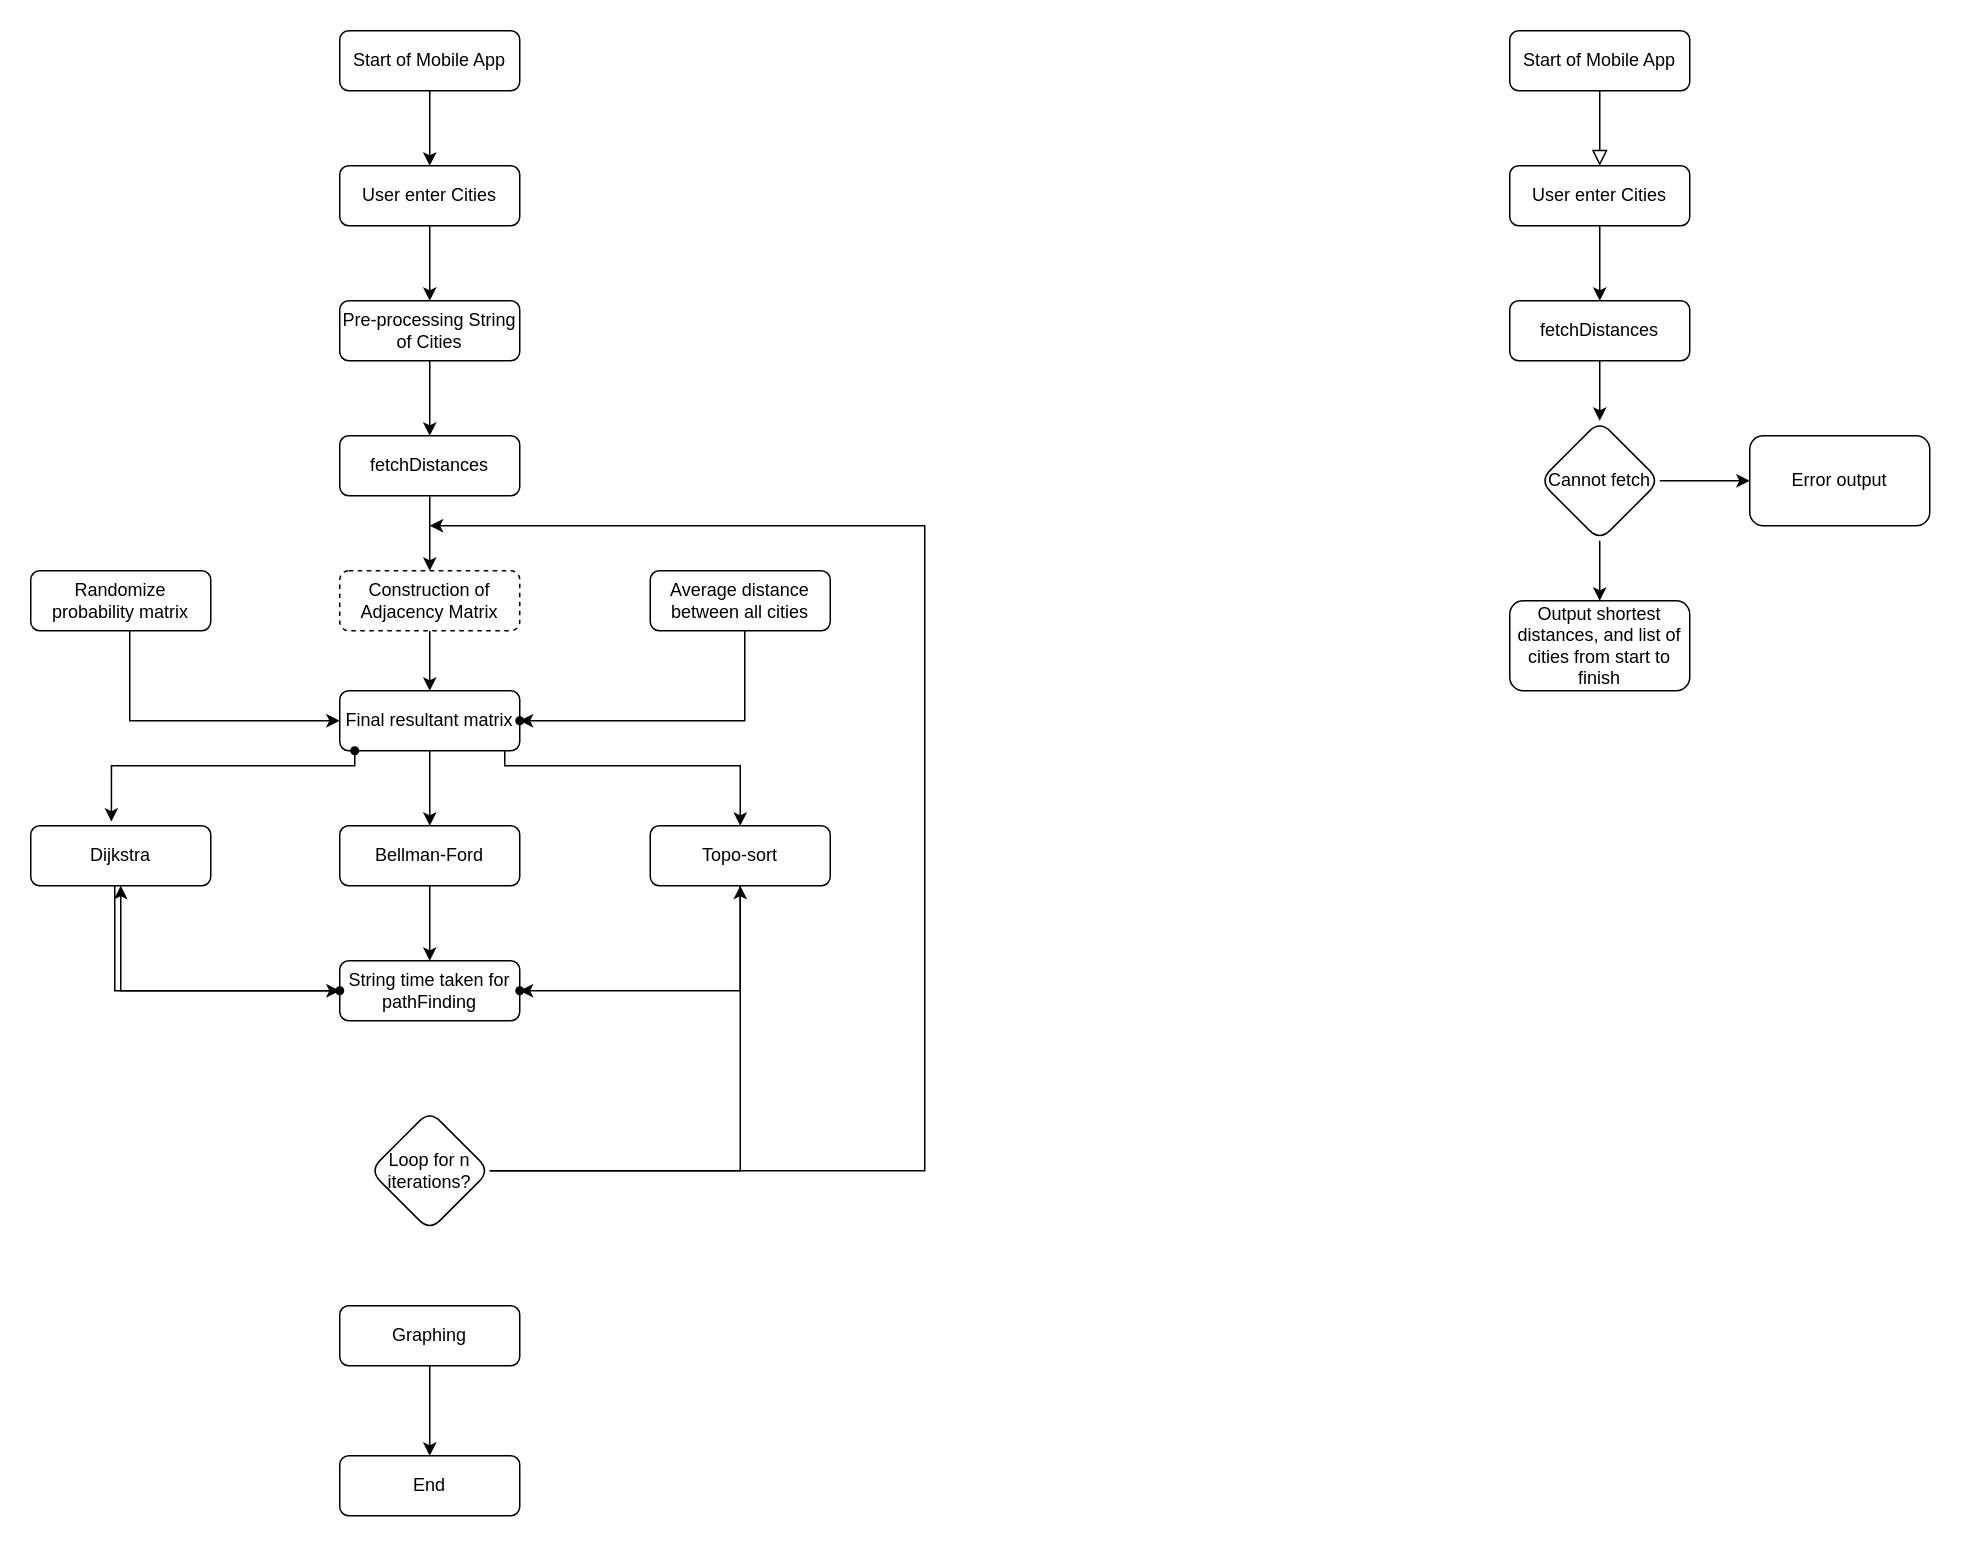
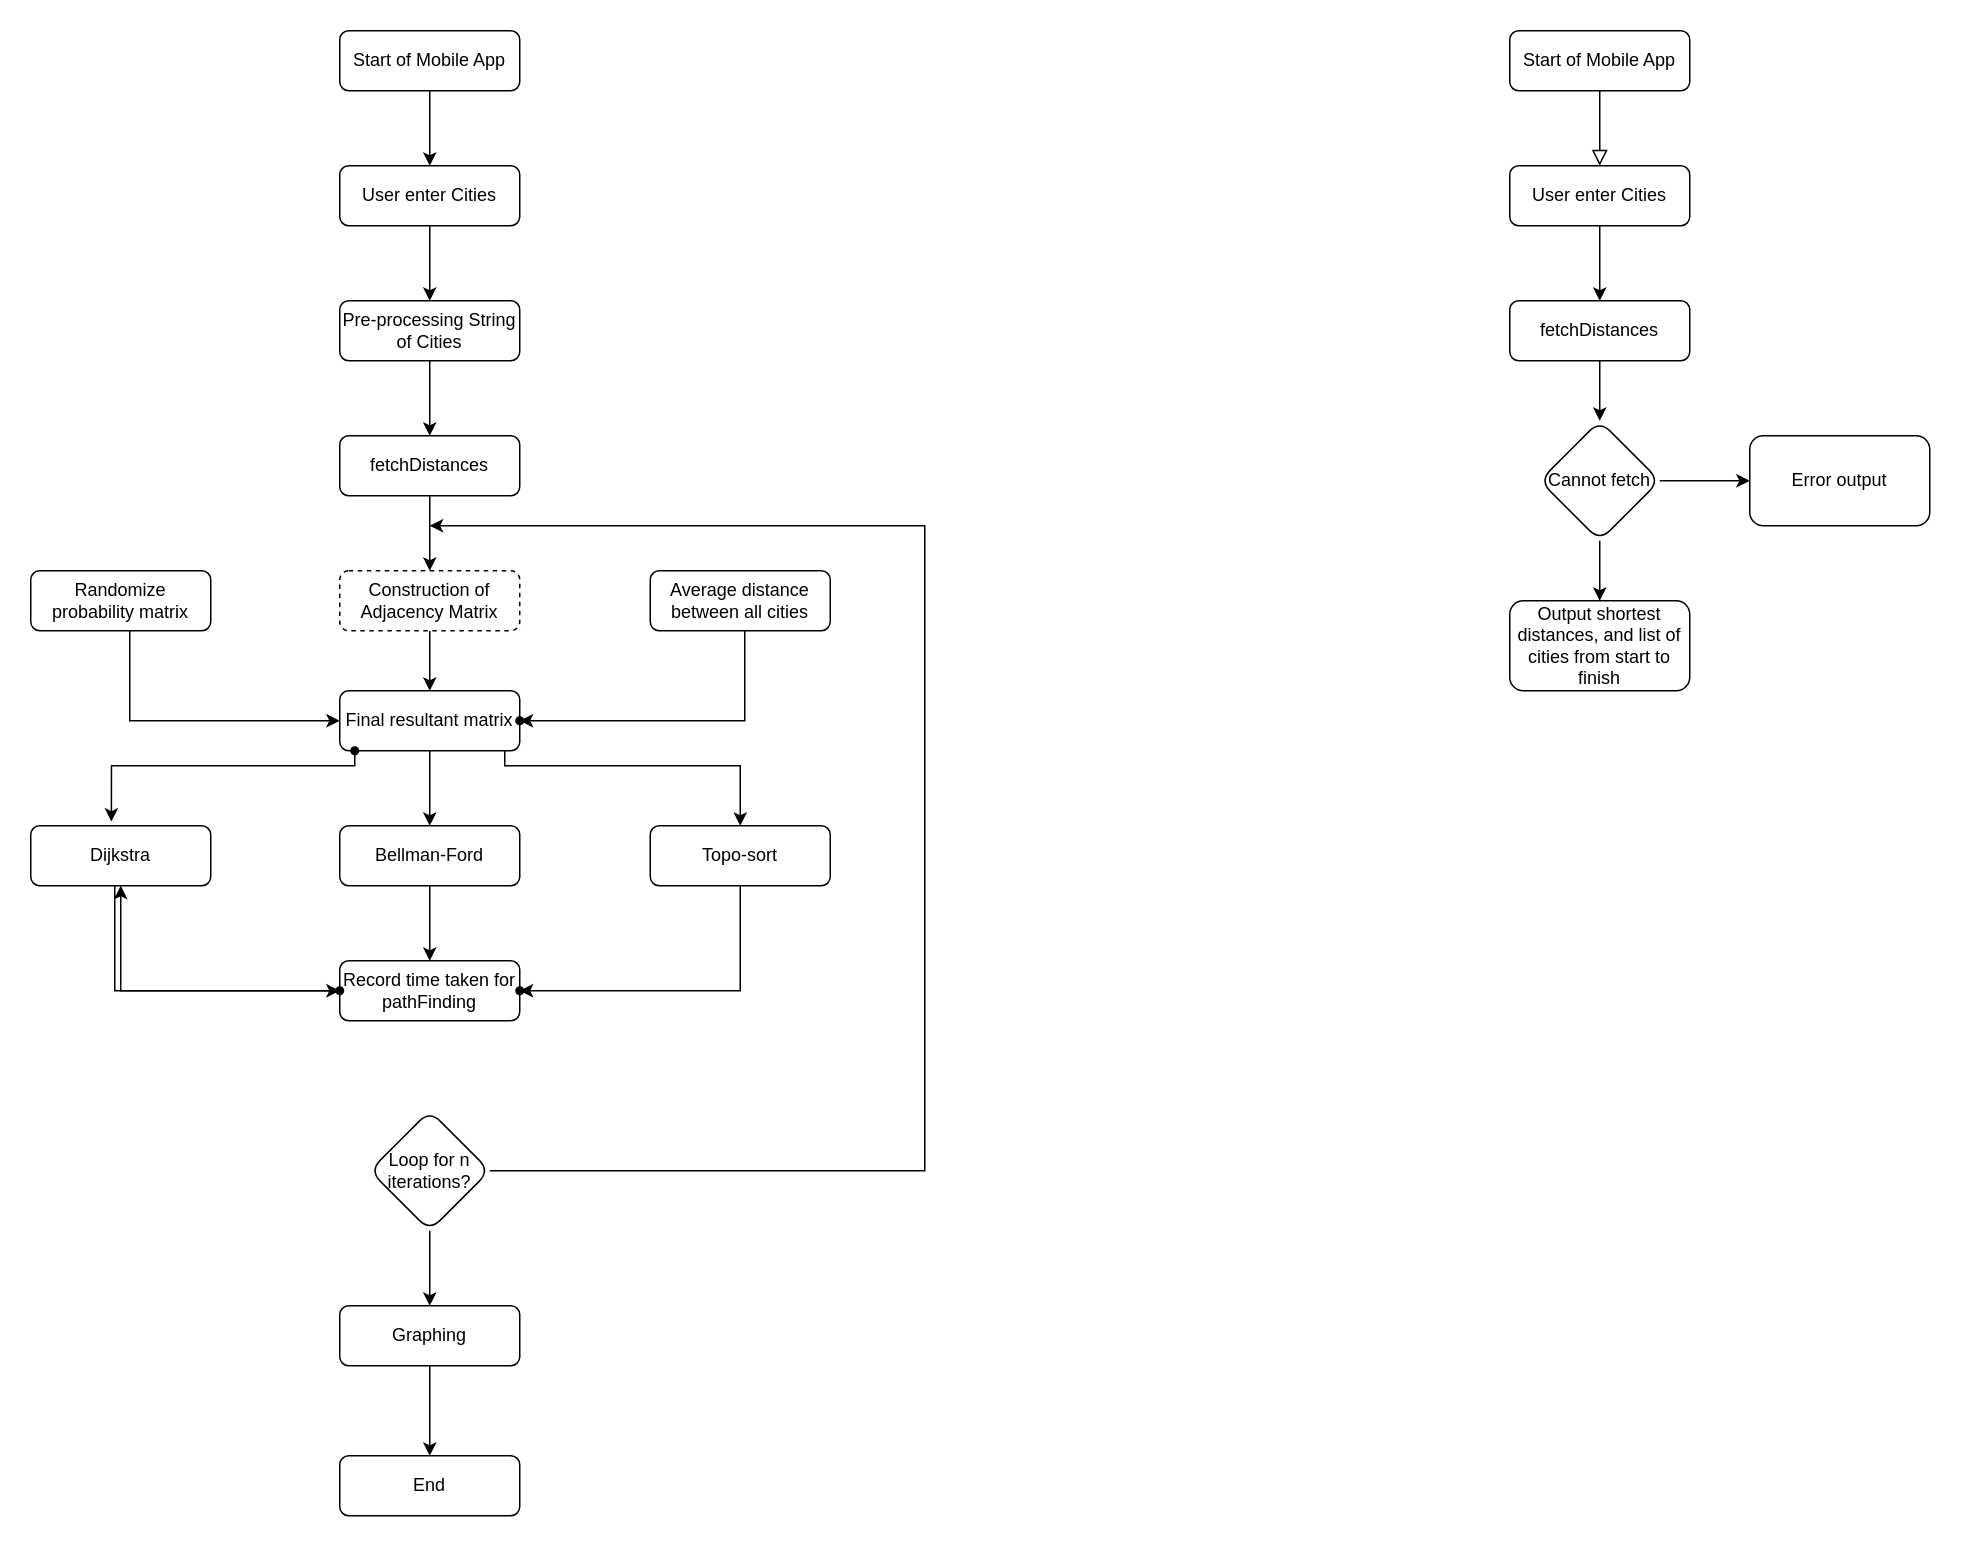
(430, 991) -> (430, 991)
(740, 1081) -> (430, 1263)
